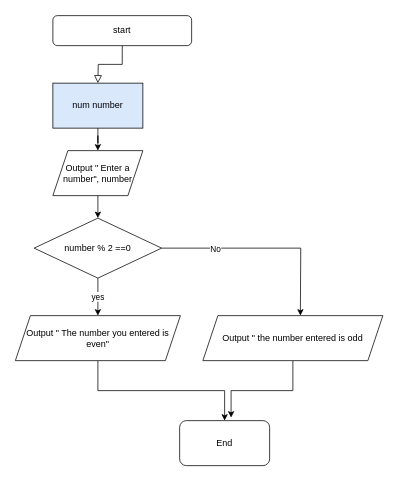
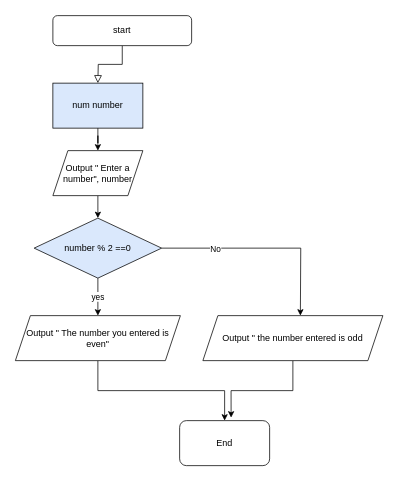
(98, 248) -> (98, 248)
